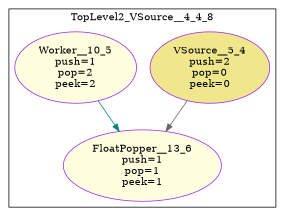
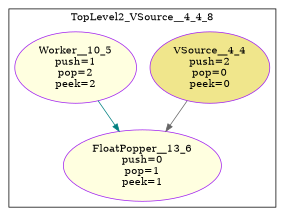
(210, 68) -> (210, 68)
(142, 166) -> (142, 166)
